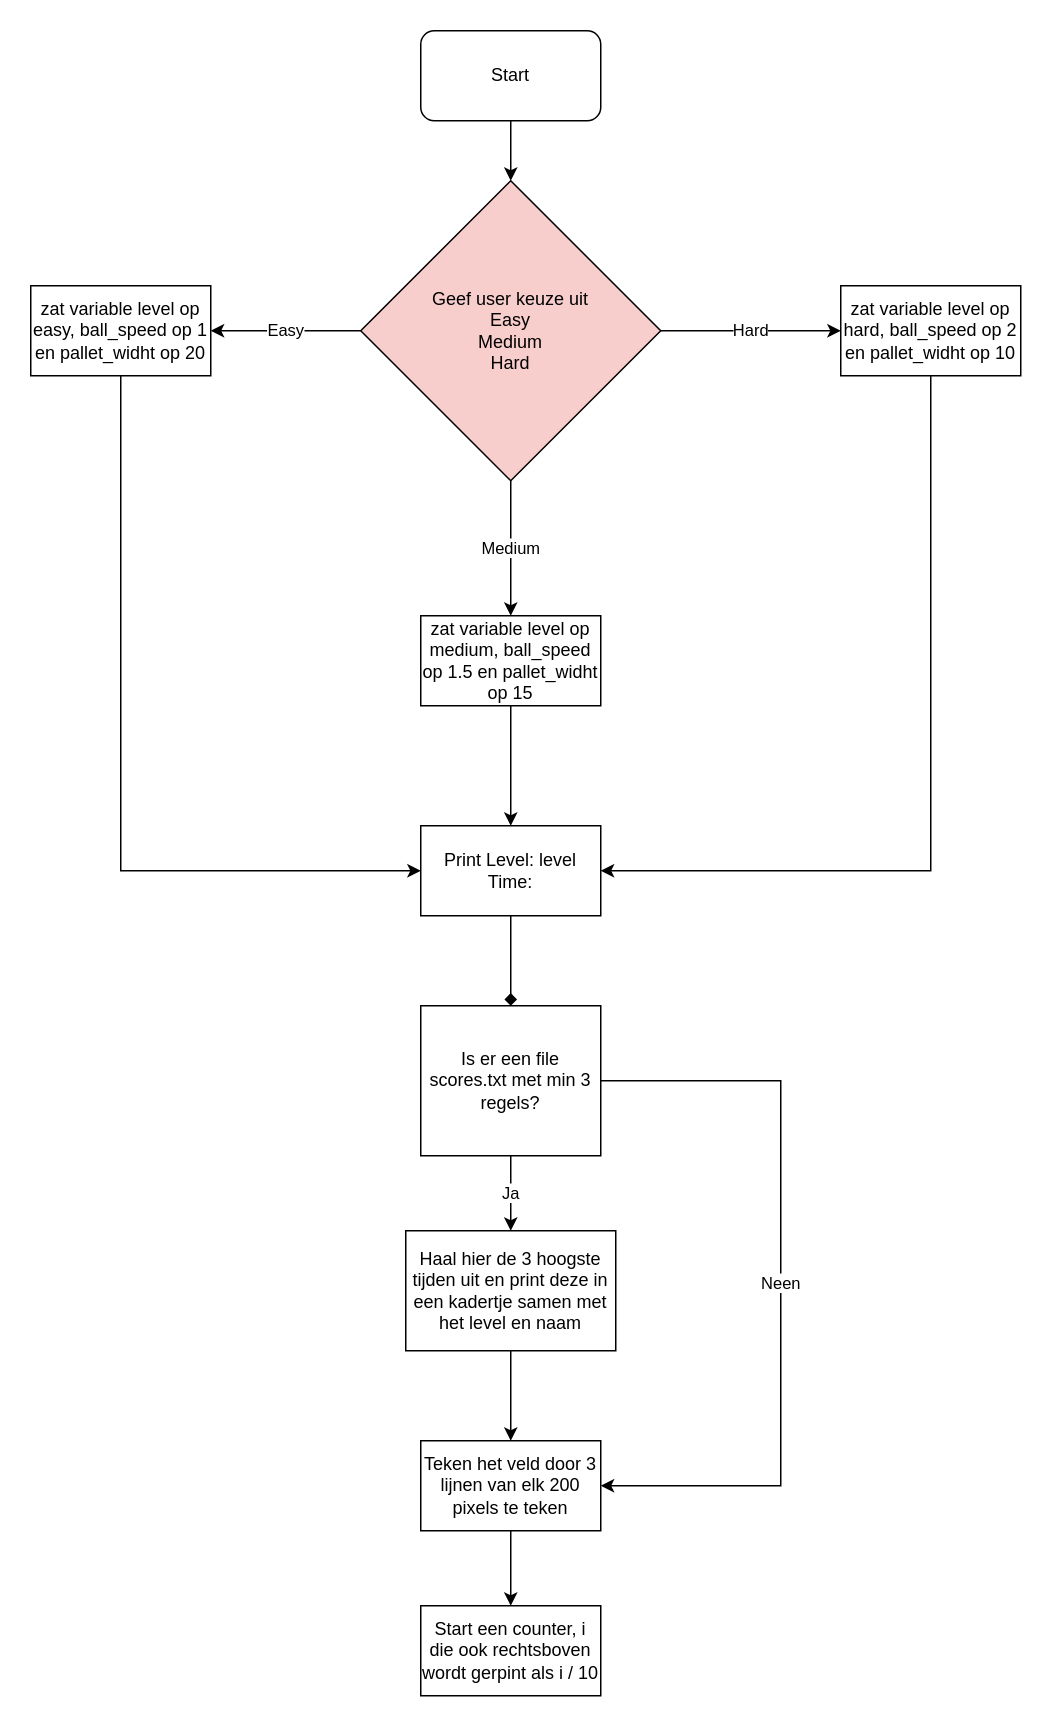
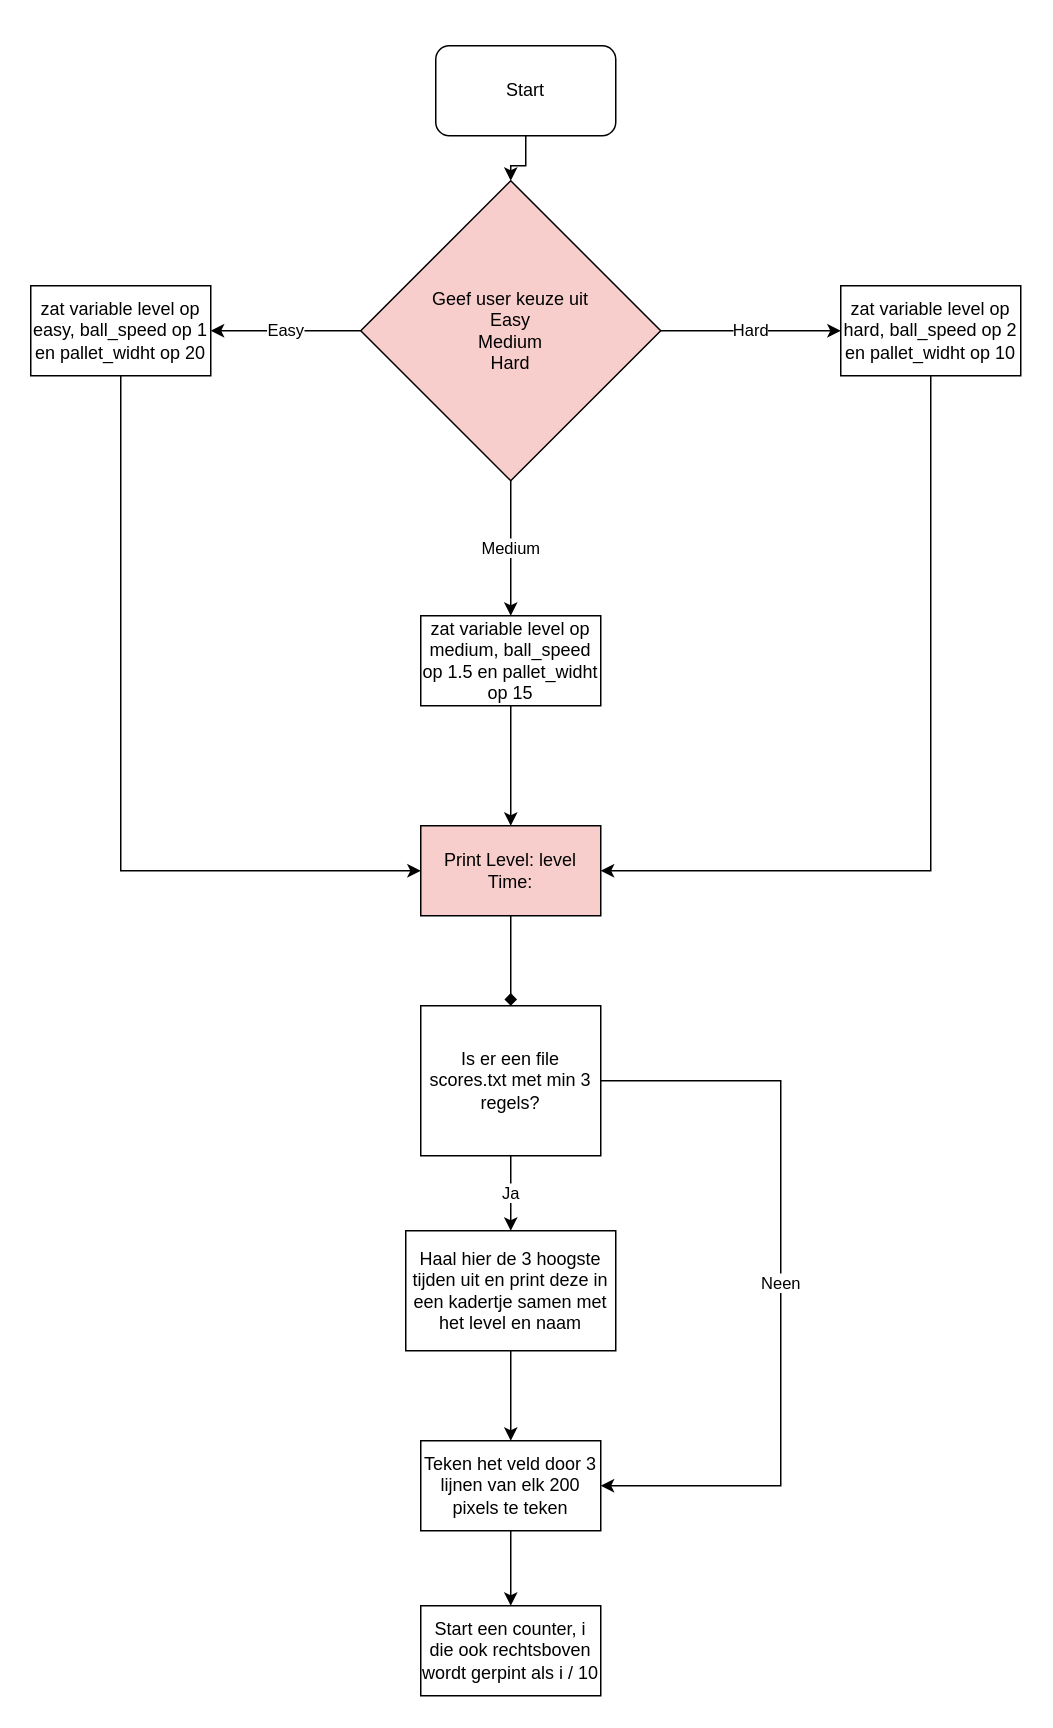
(511, 76) -> (526, 91)
(511, 871) -> (511, 871)
